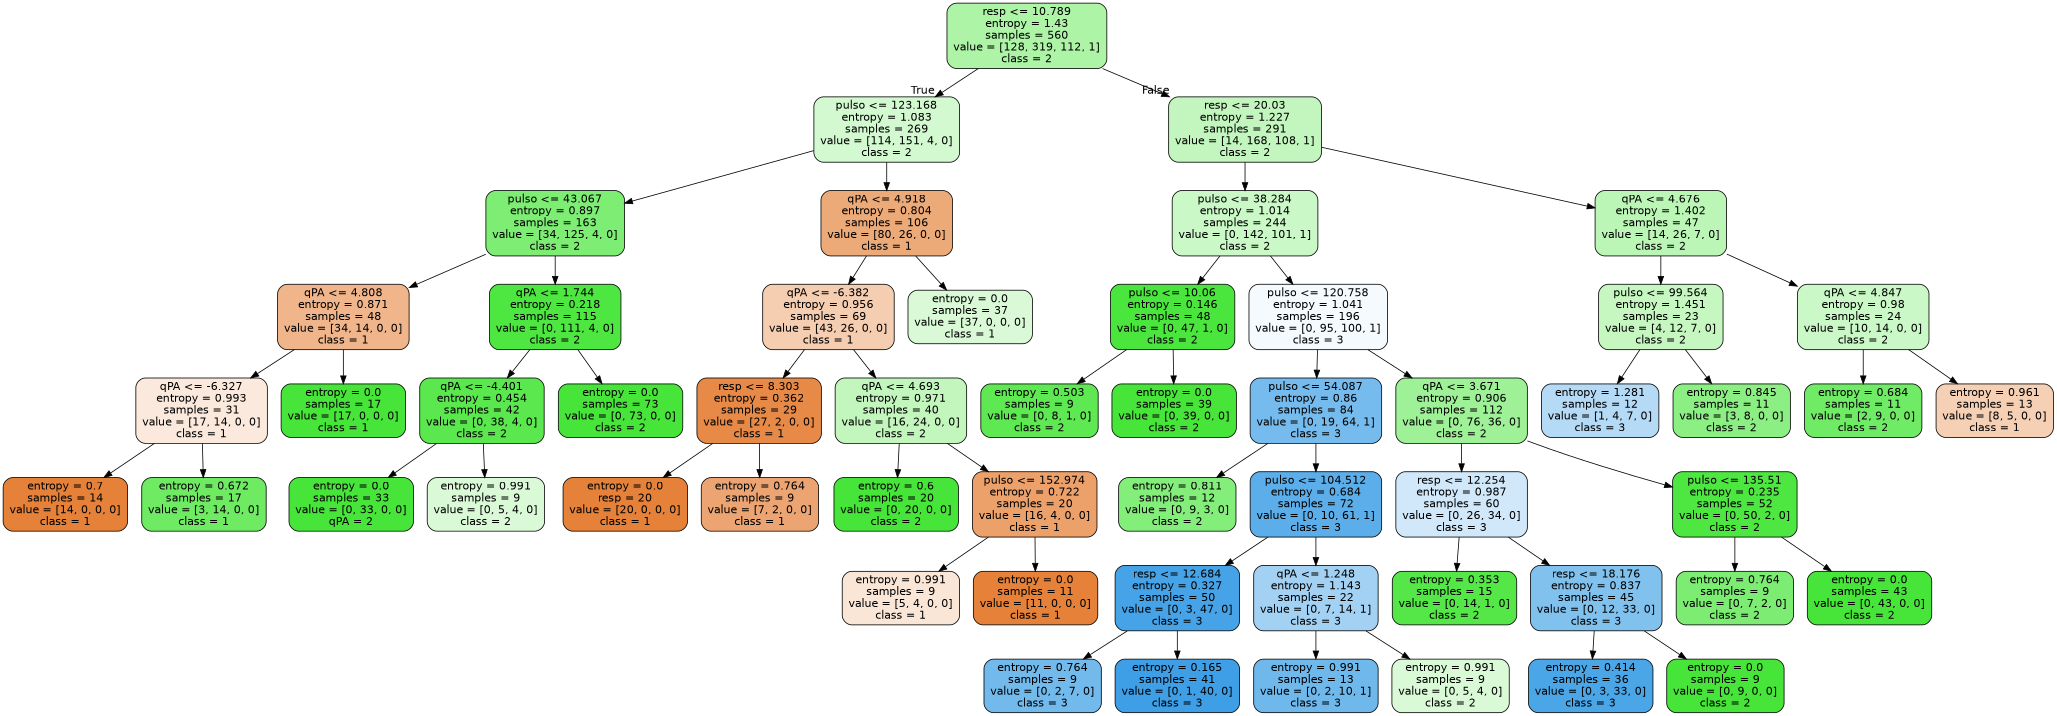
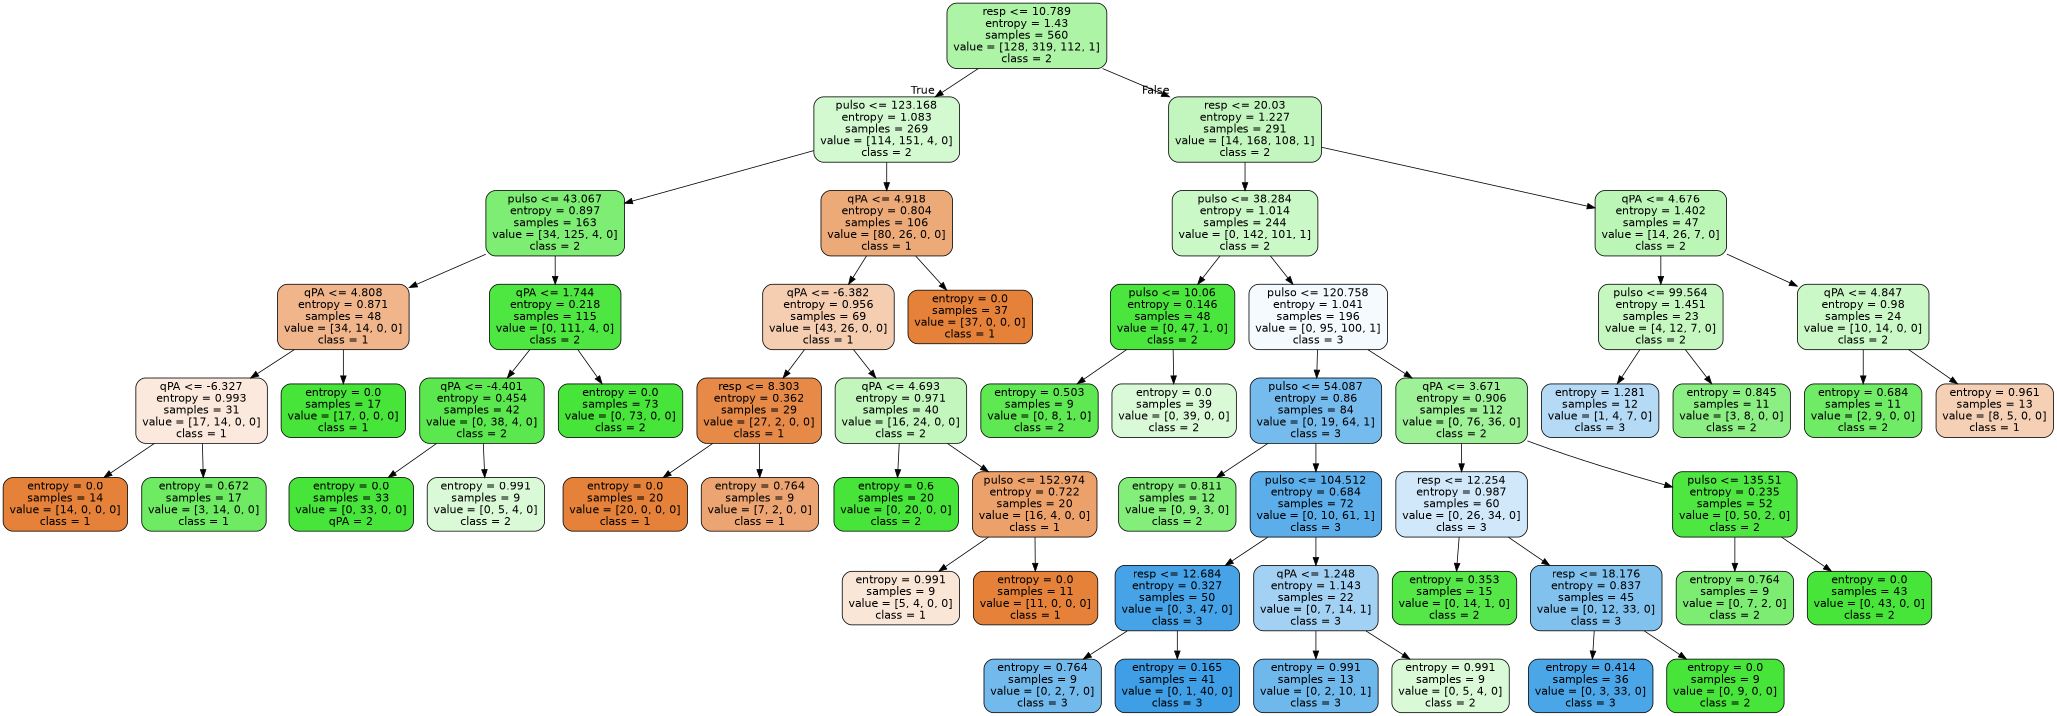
(970, 317) -> (970, 317)
(1174, 411) -> (1174, 411)
(65, 504) -> (65, 504)
(625, 504) -> (625, 504)
